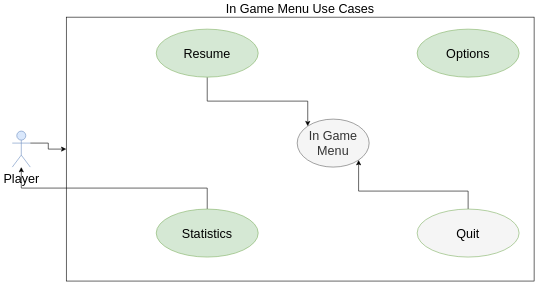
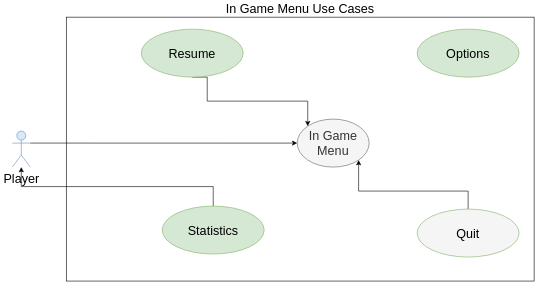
(207, 53) -> (192, 53)
(48, 148) -> (291, 143)
(207, 233) -> (213, 230)
